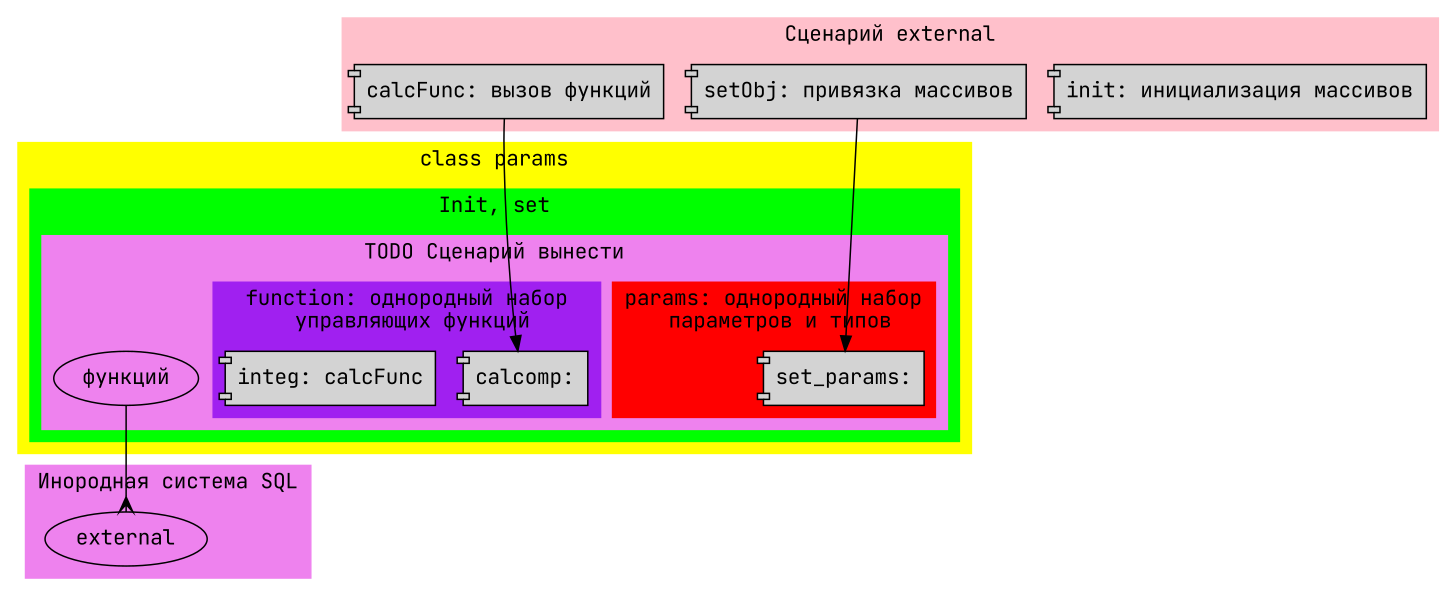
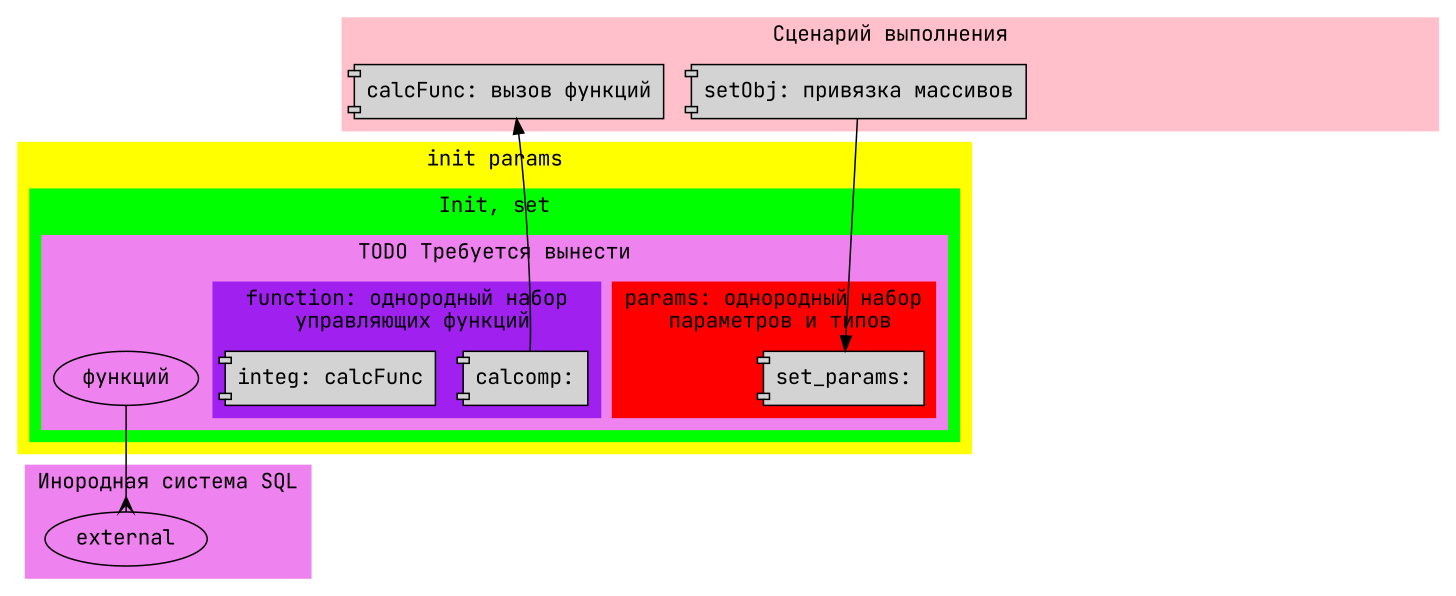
(890, 35) -> (890, 35)
(1240, 92) -> none
(495, 160) -> (495, 160)
(506, 222) -> (528, 248)
(495, 253) -> (495, 253)
